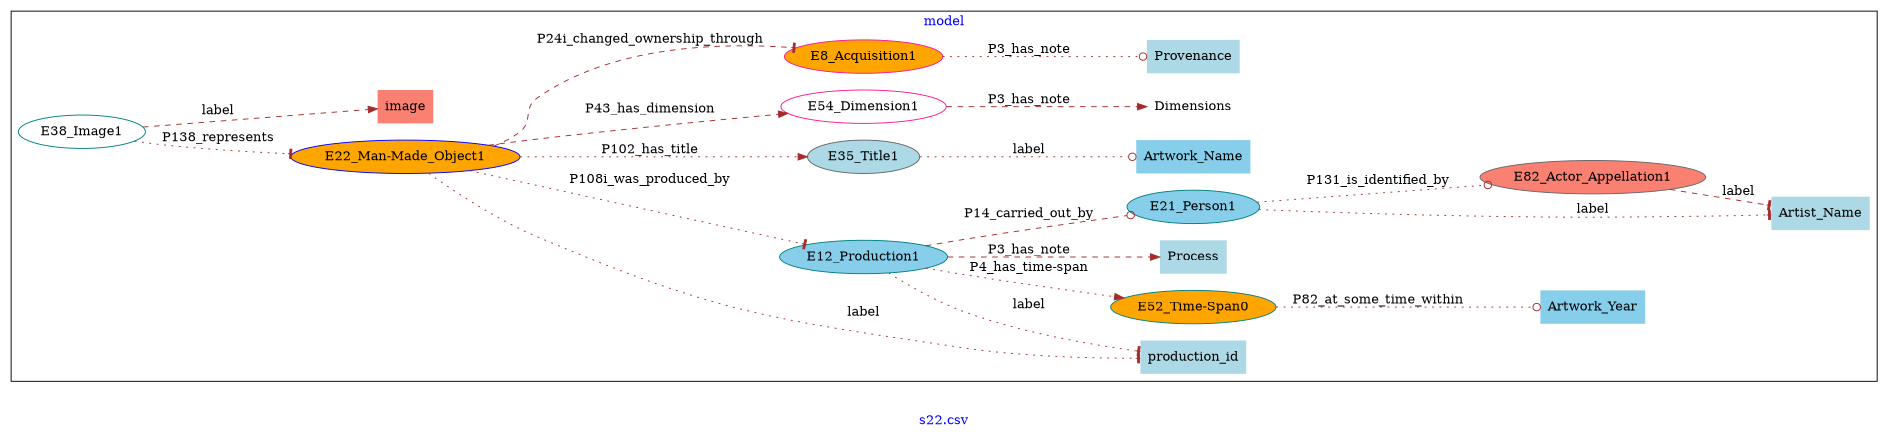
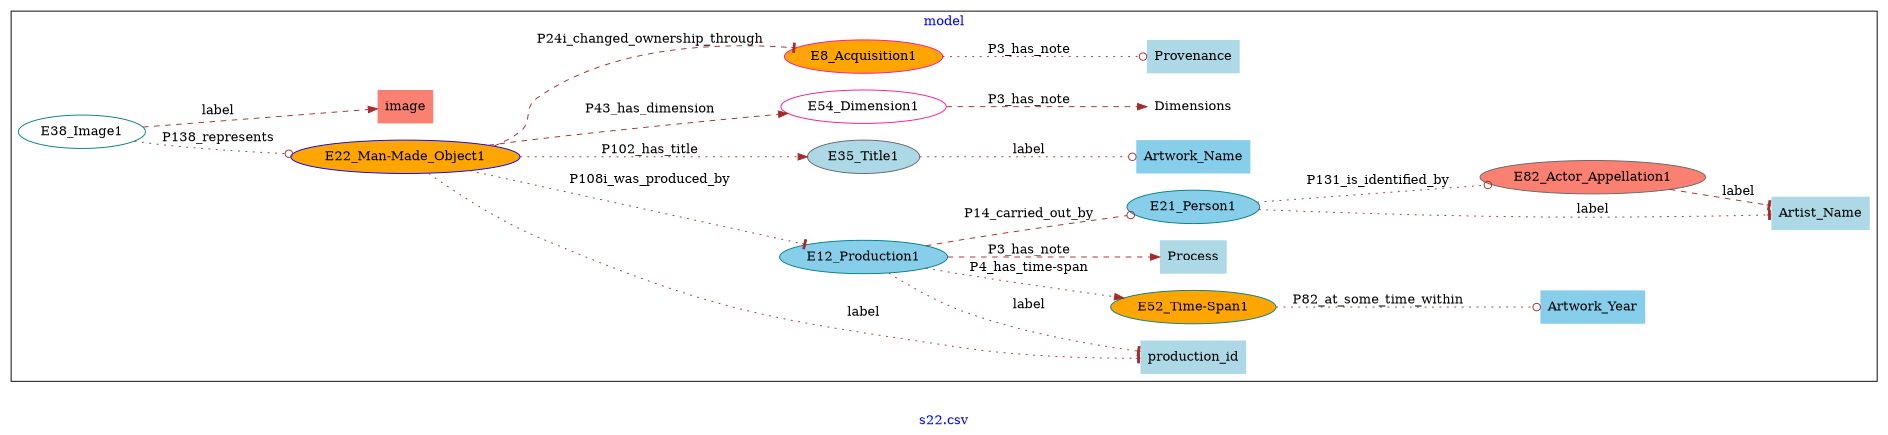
(211, 149) -> (211, 149)
(1193, 307) -> (1193, 307)
